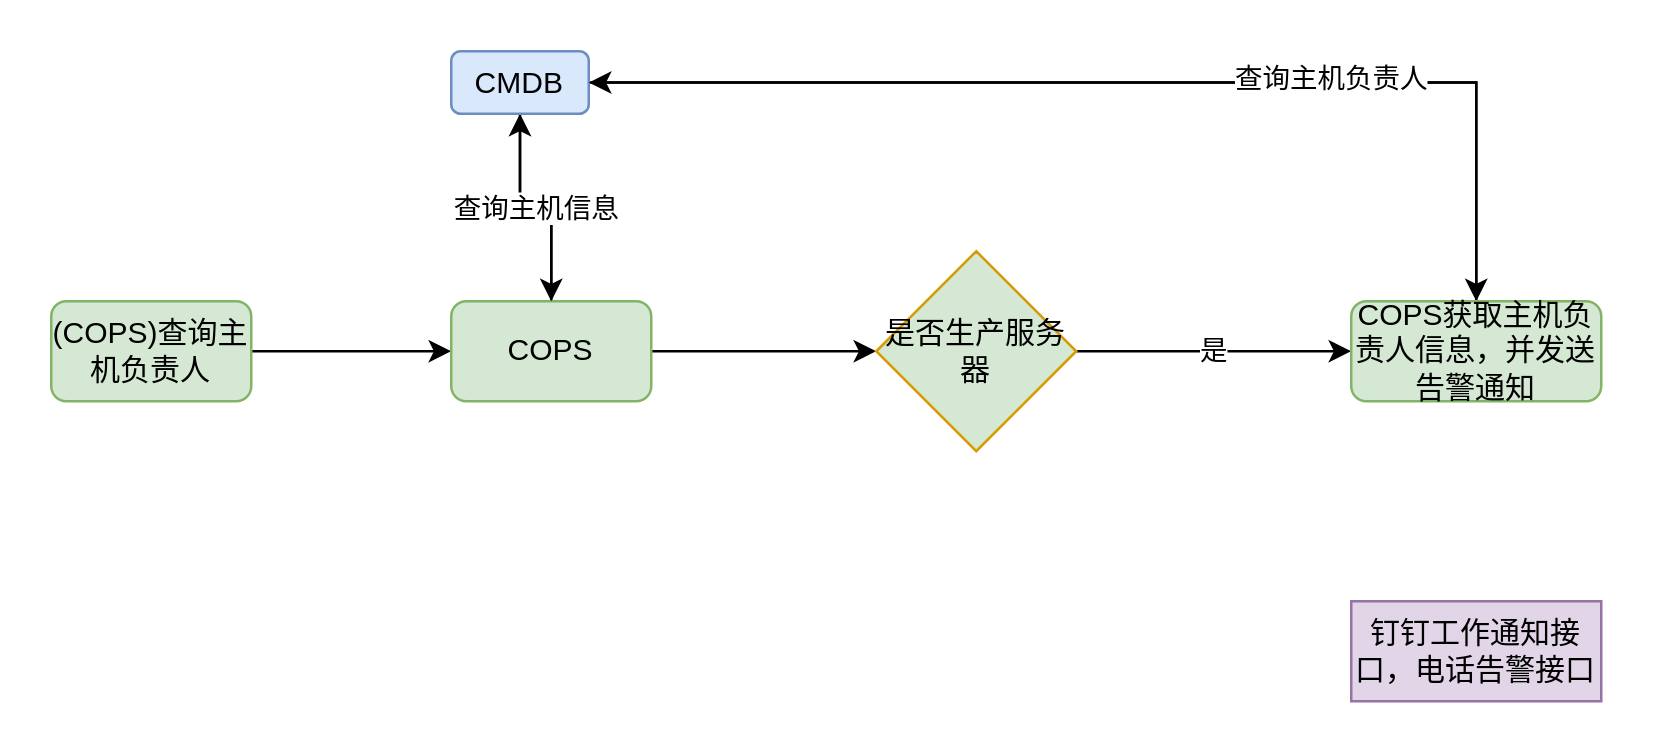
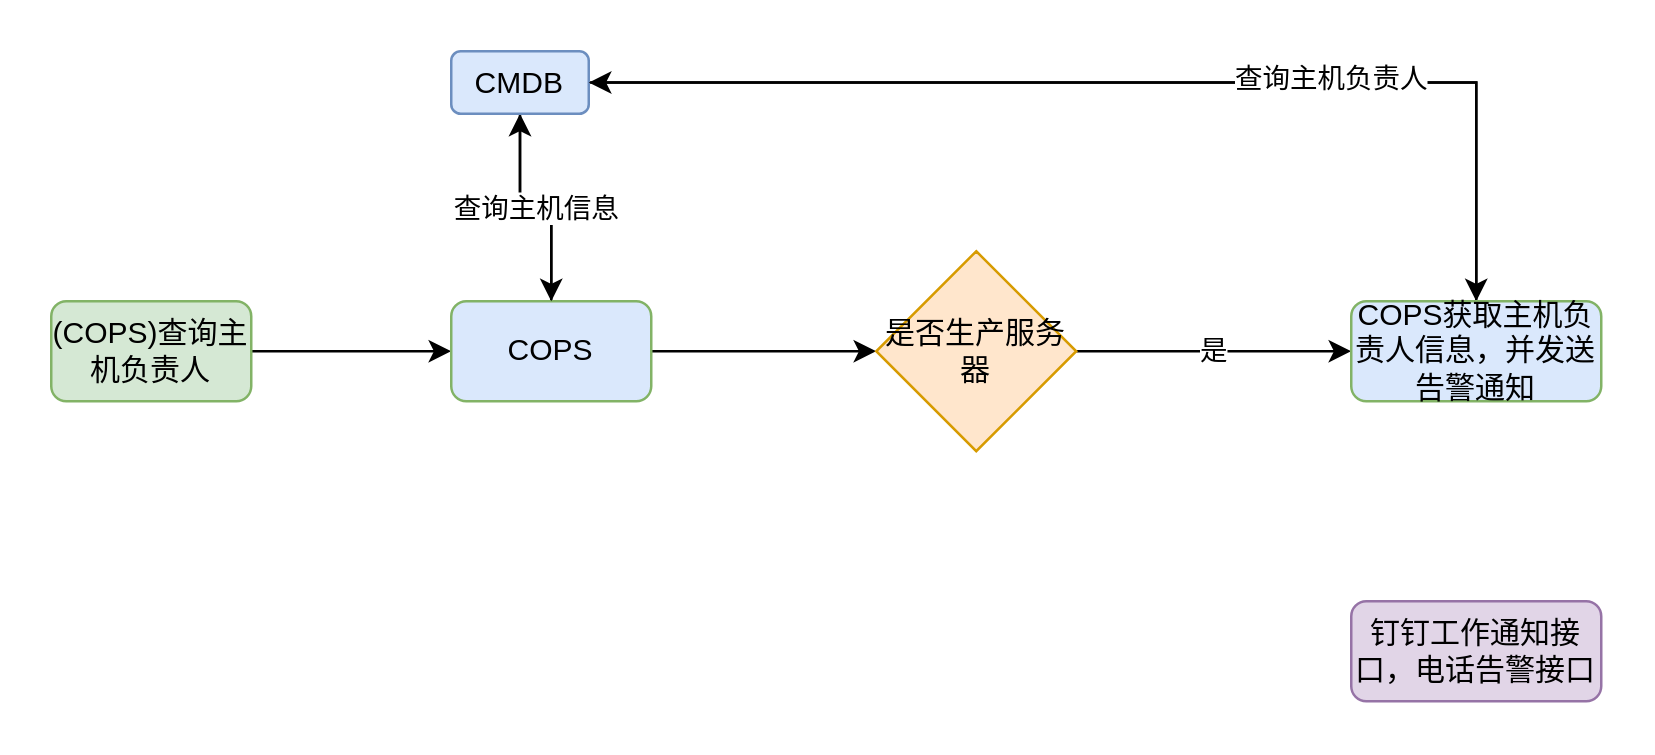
(551, 351) -> (551, 351)
(976, 351) -> (976, 351)
(1476, 351) -> (1476, 351)
(1476, 651) -> (1476, 651)
